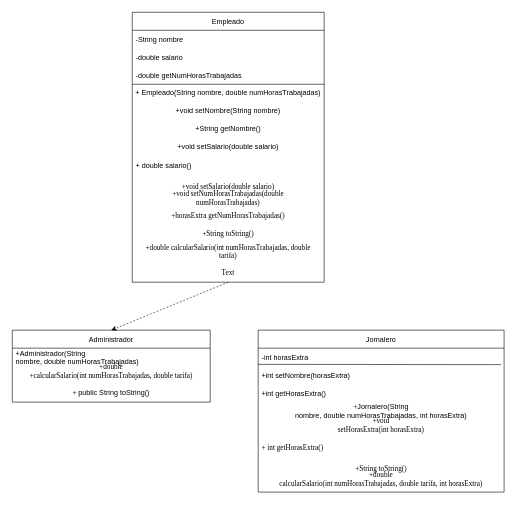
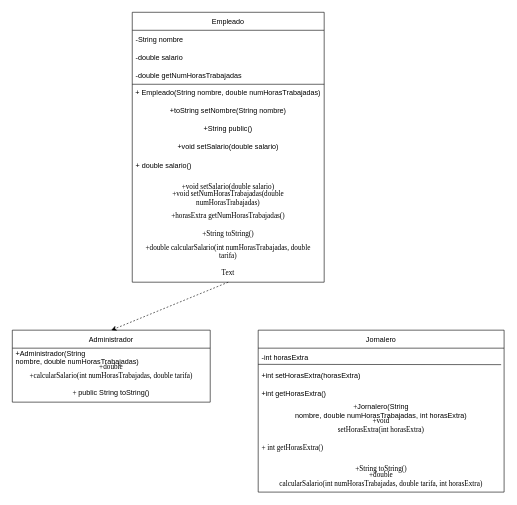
(228, 111) -> (228, 111)
(228, 129) -> (228, 129)
(312, 376) -> (320, 376)
